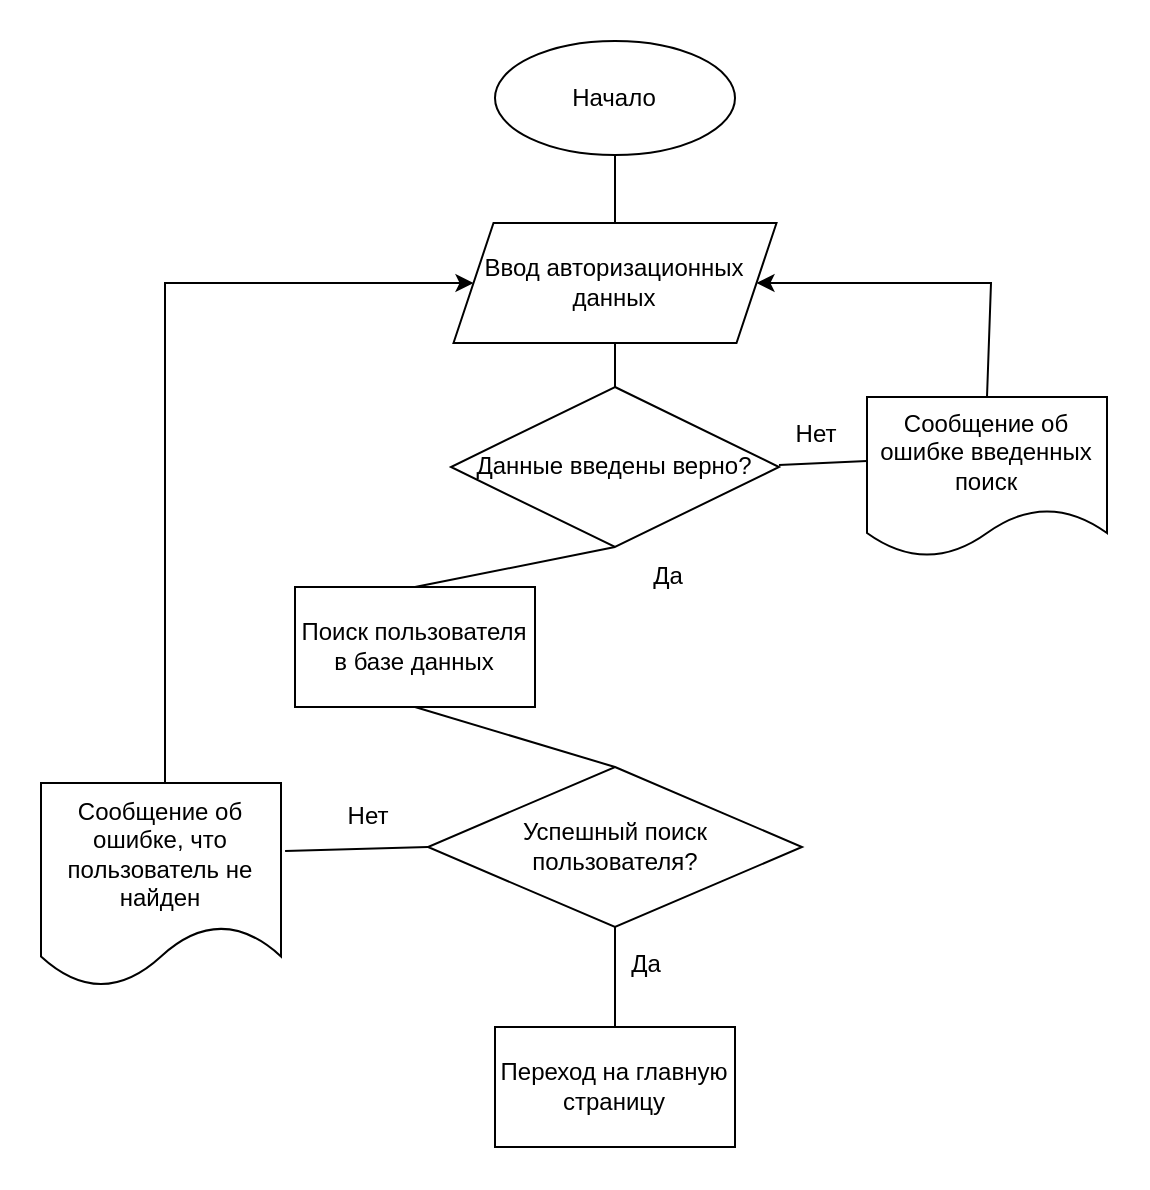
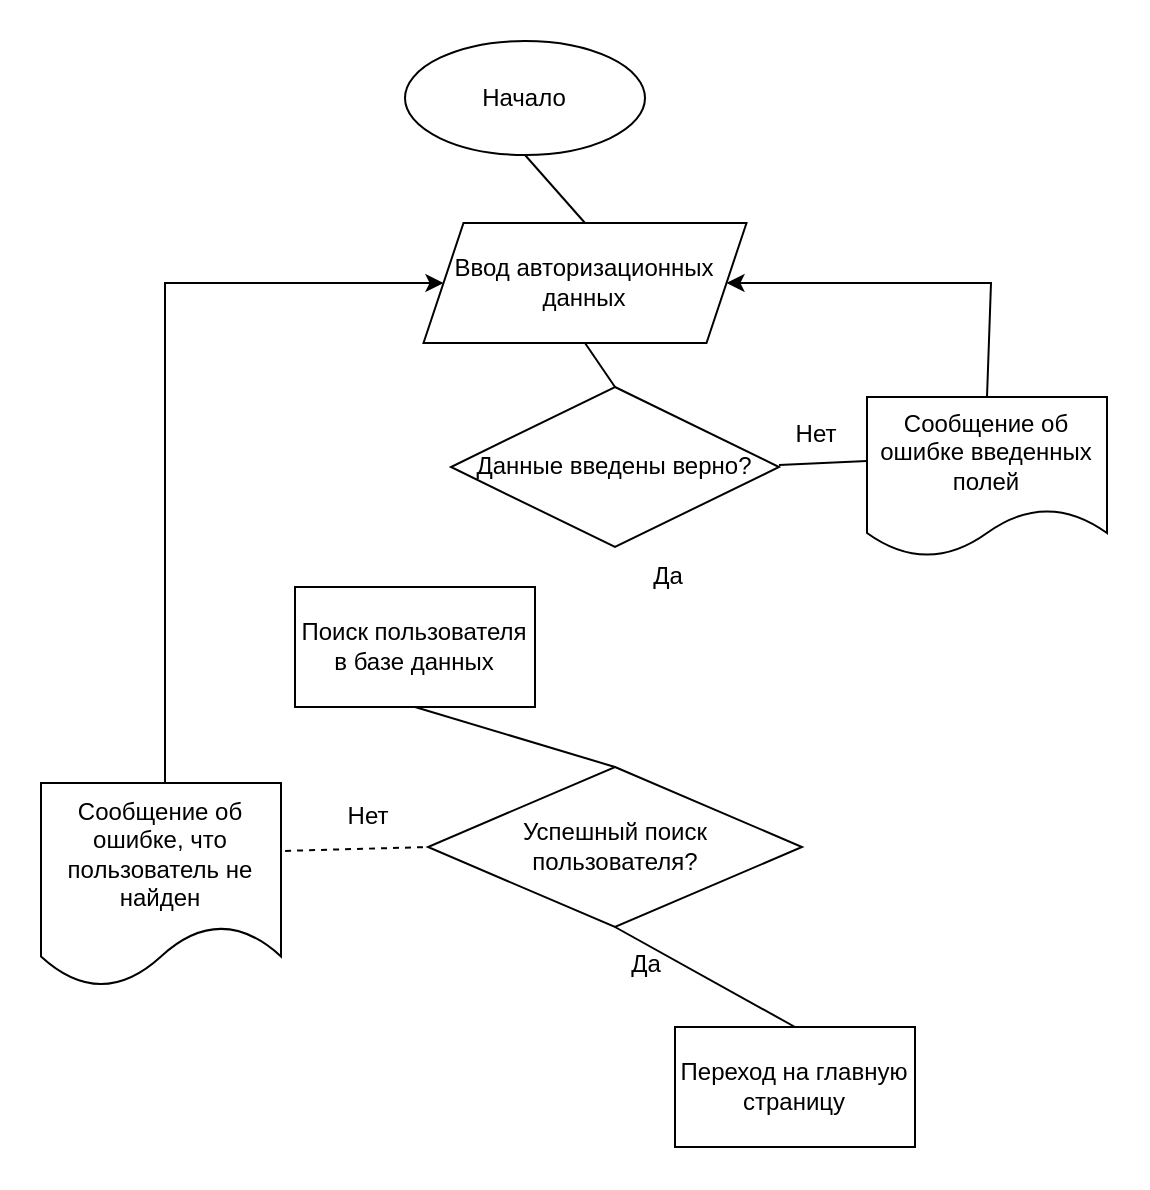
(615, 98) -> (525, 98)
(615, 283) -> (585, 283)
(987, 453) -> (987, 453)
(515, 567) -> none
(358, 849) -> (358, 849)
(615, 1087) -> (795, 1087)
